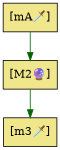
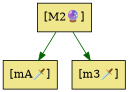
(30, 42) -> (49, 43)
